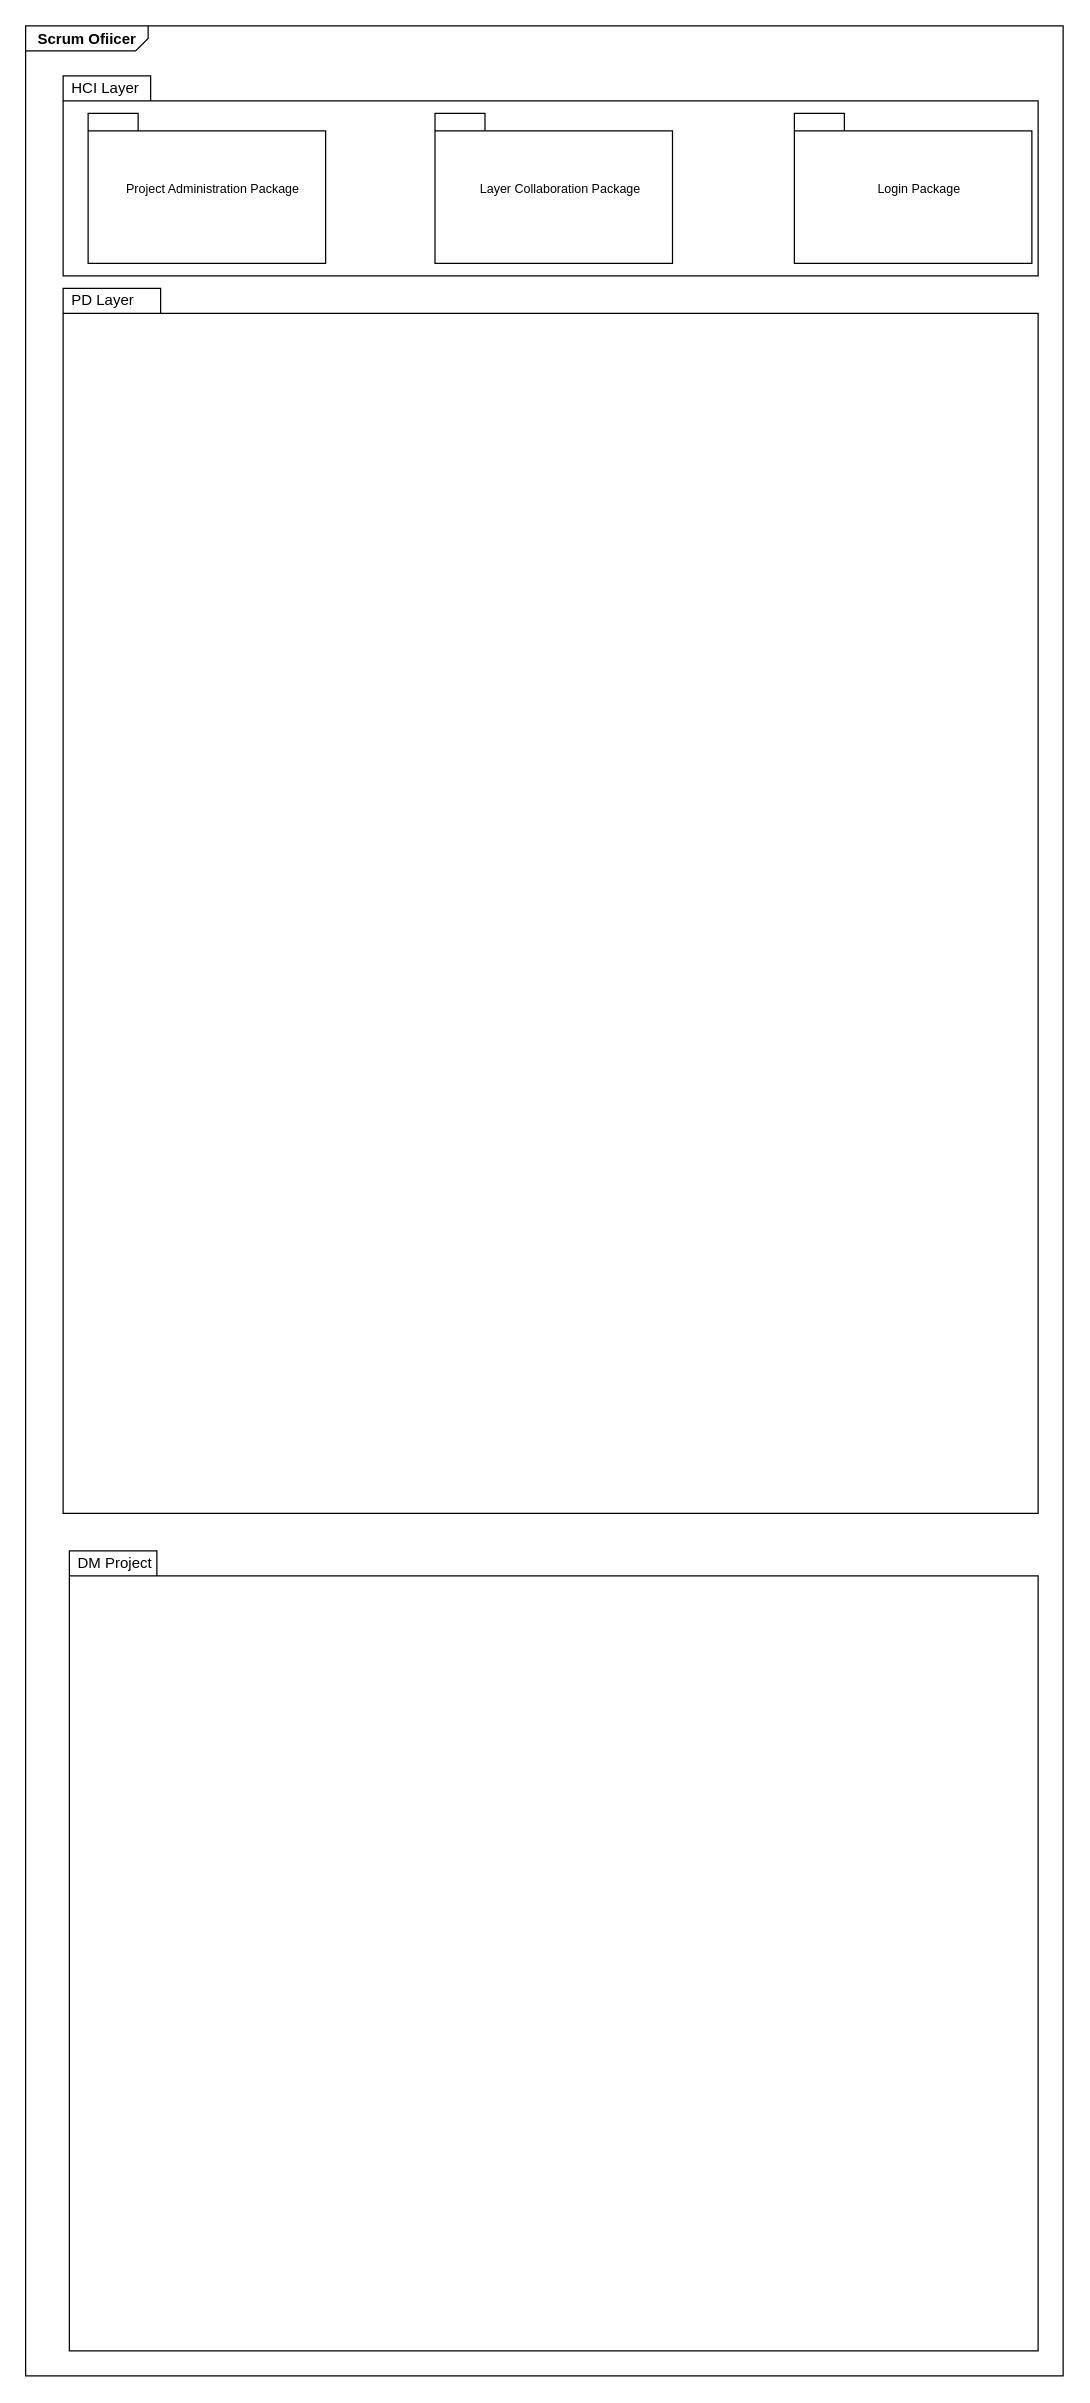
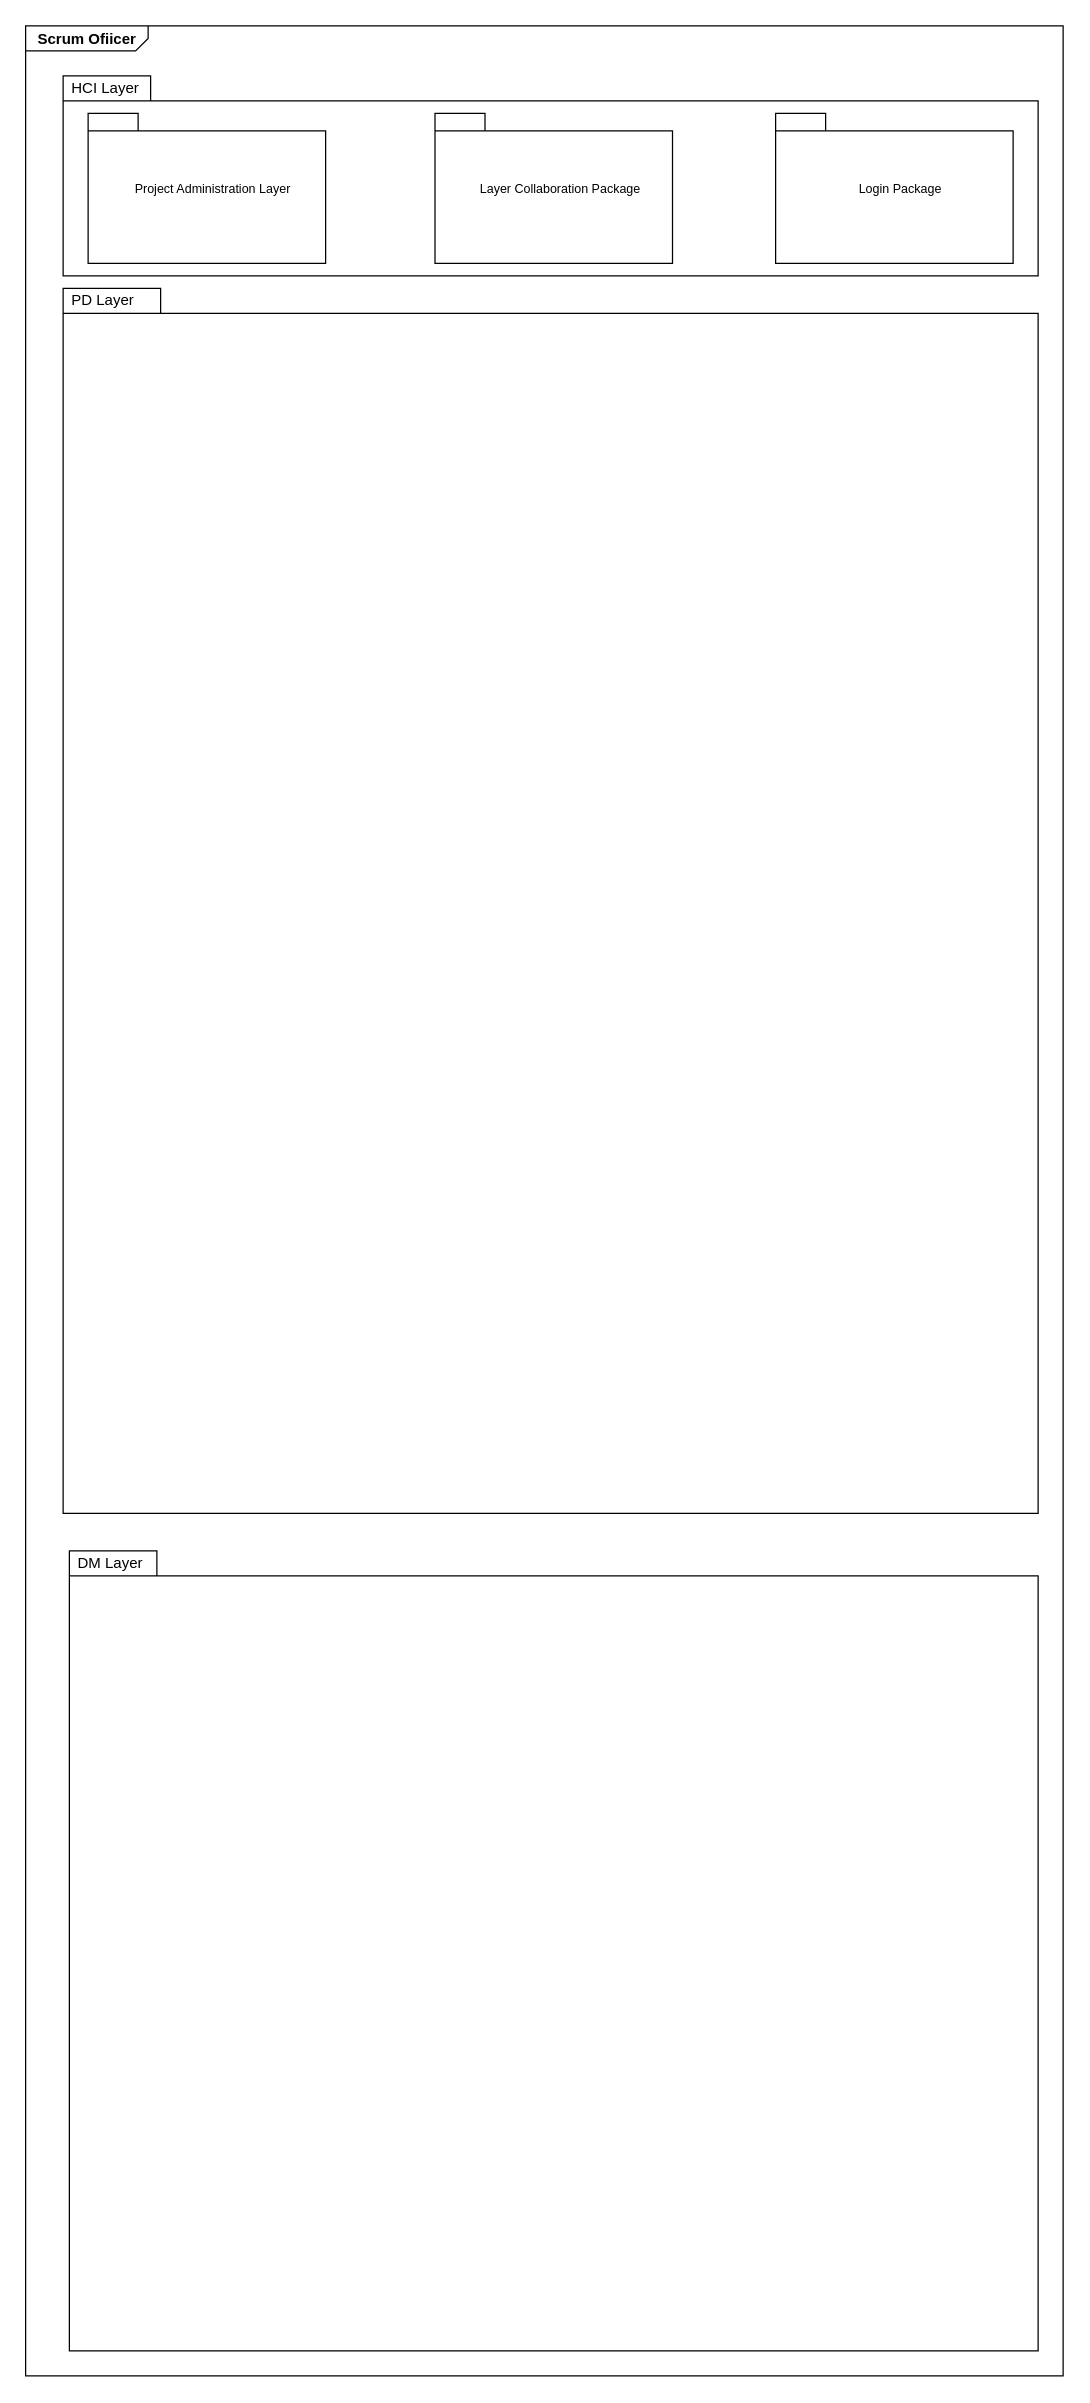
(213, 188) -> (213, 188)
(913, 188) -> (894, 188)
(118, 1563) -> (110, 1563)
